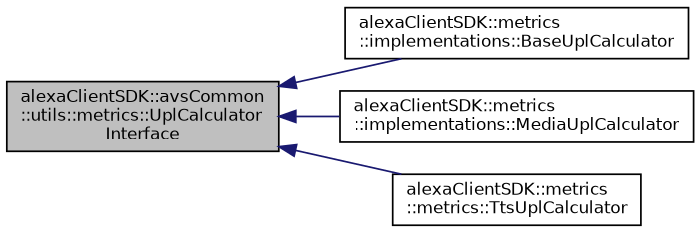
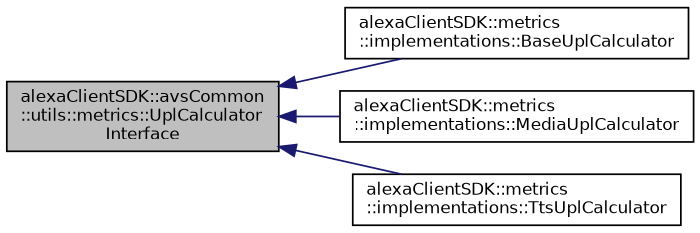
(517, 200) -> (517, 200)
